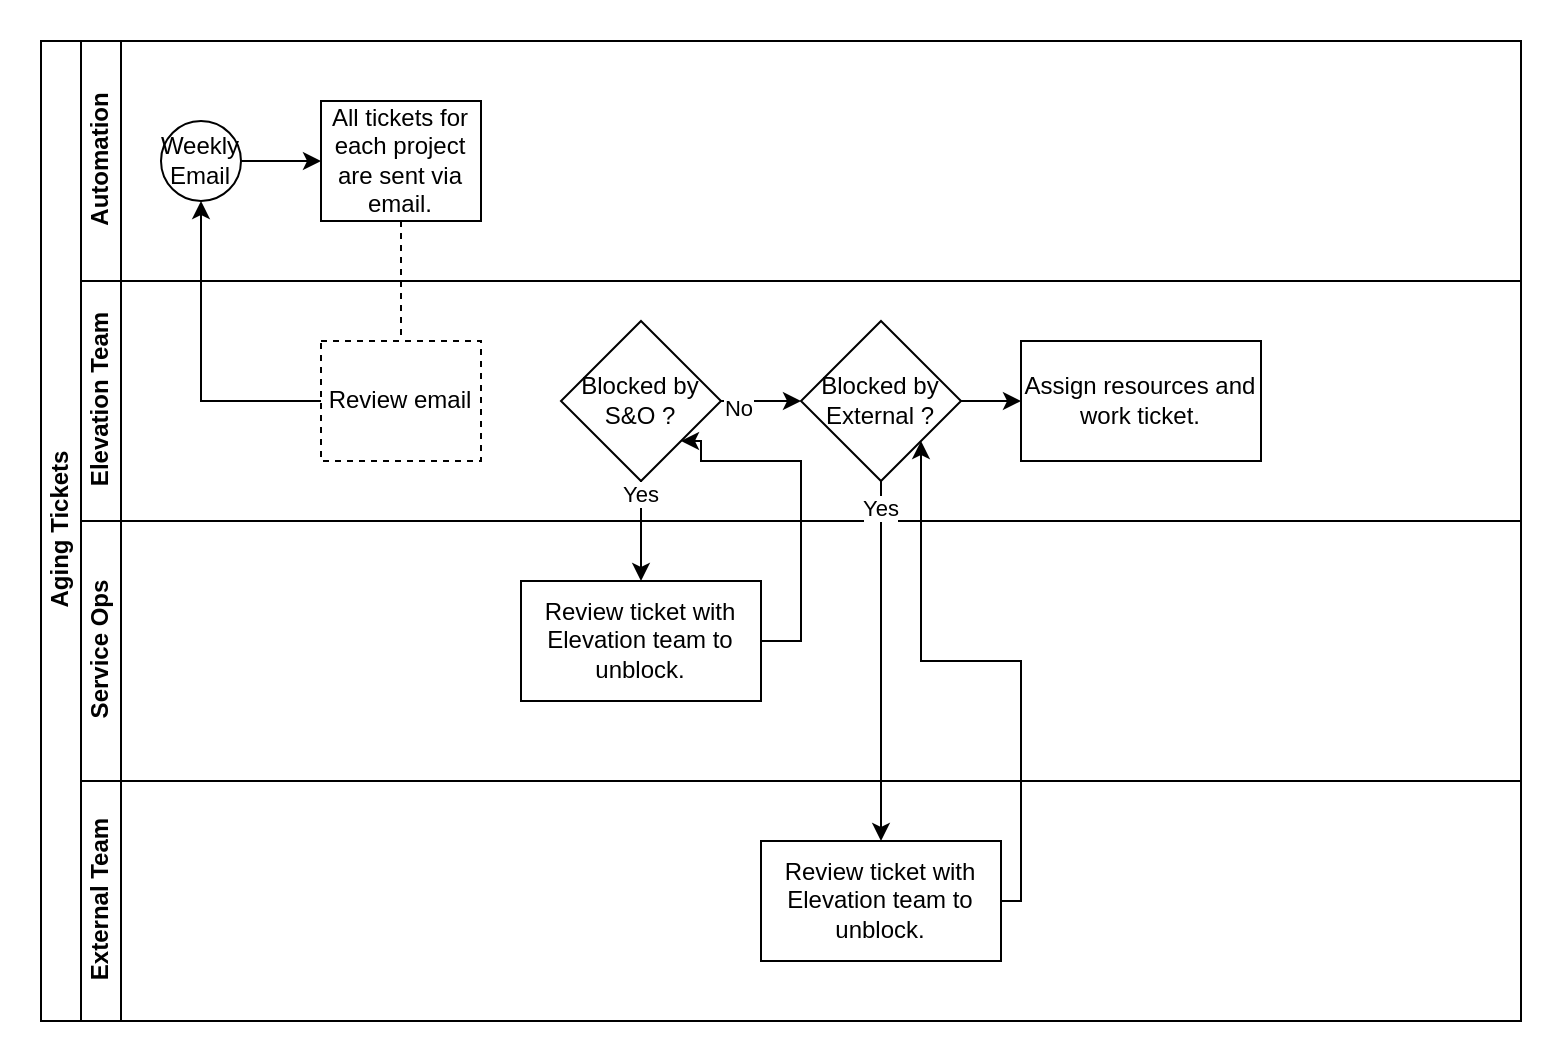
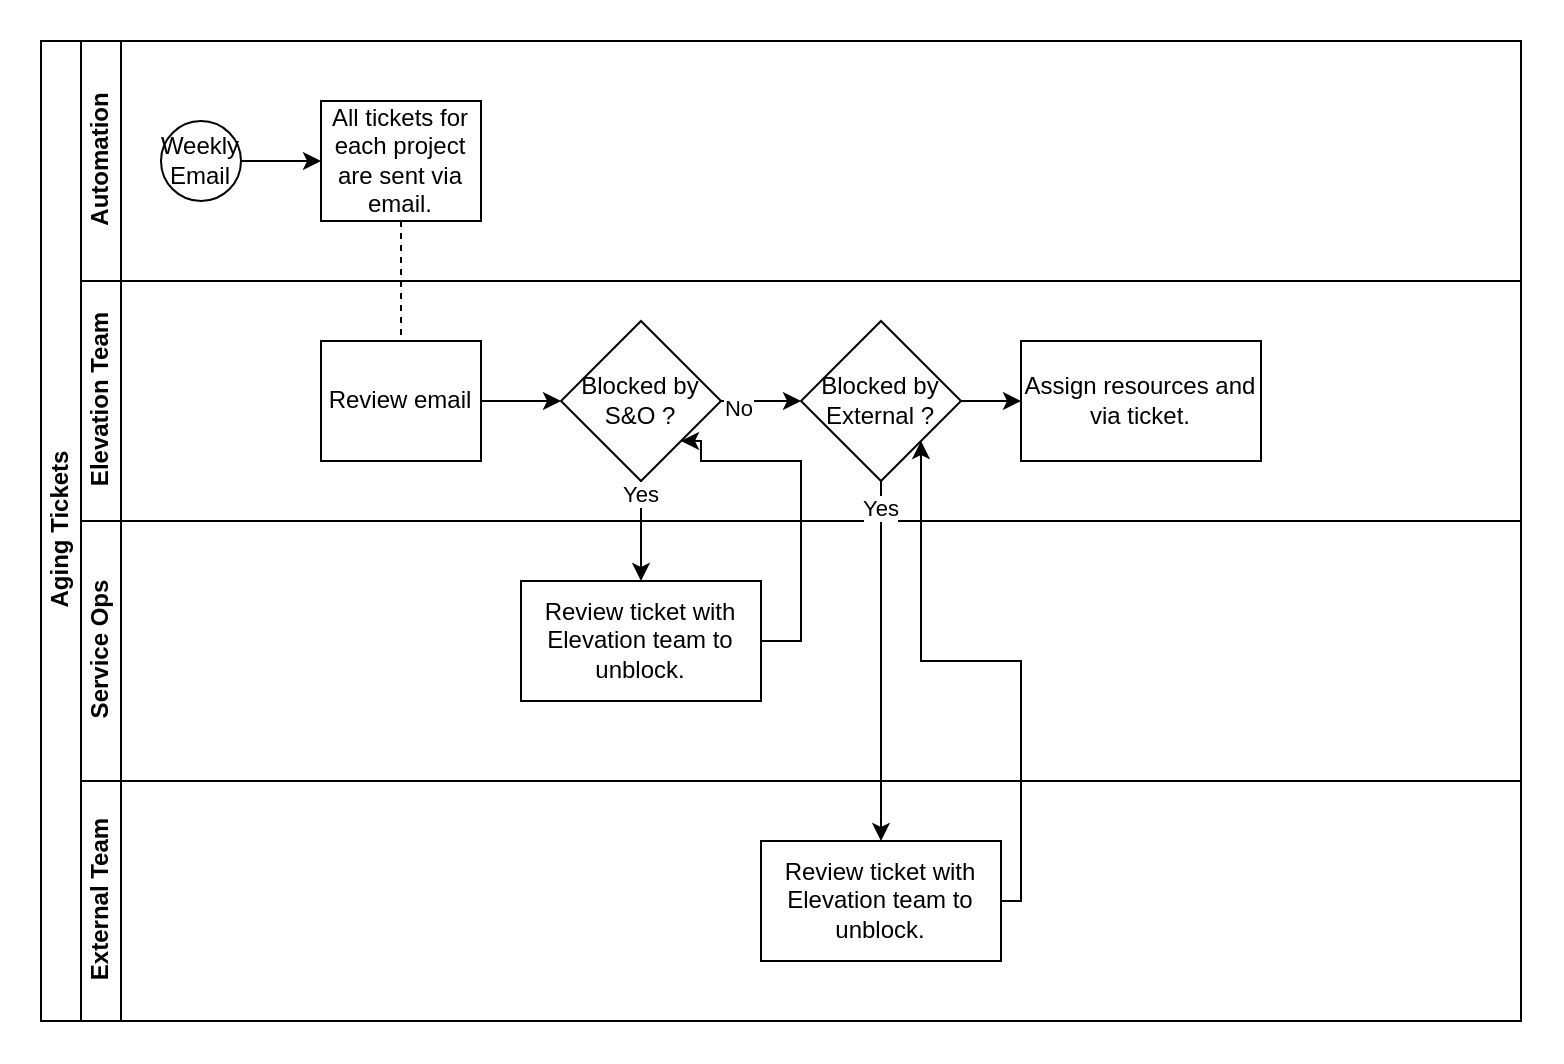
(203, 401) -> (514, 401)
(401, 401) -> (401, 401)
(1141, 401) -> (1141, 401)
